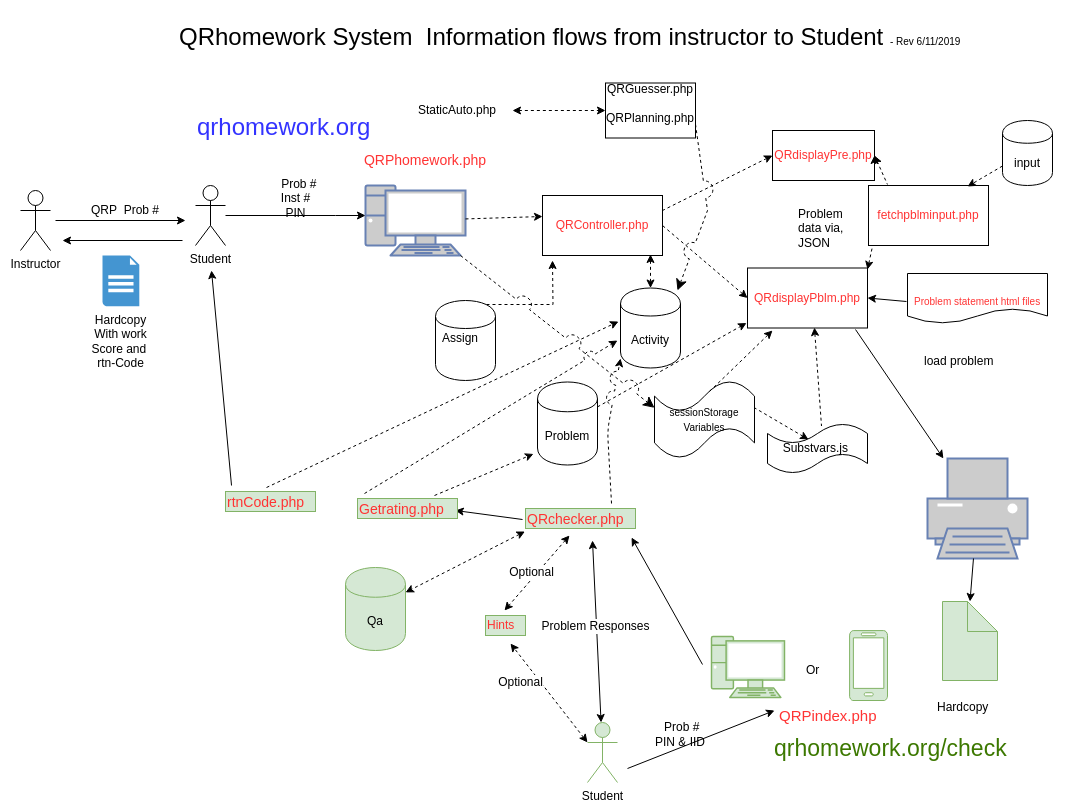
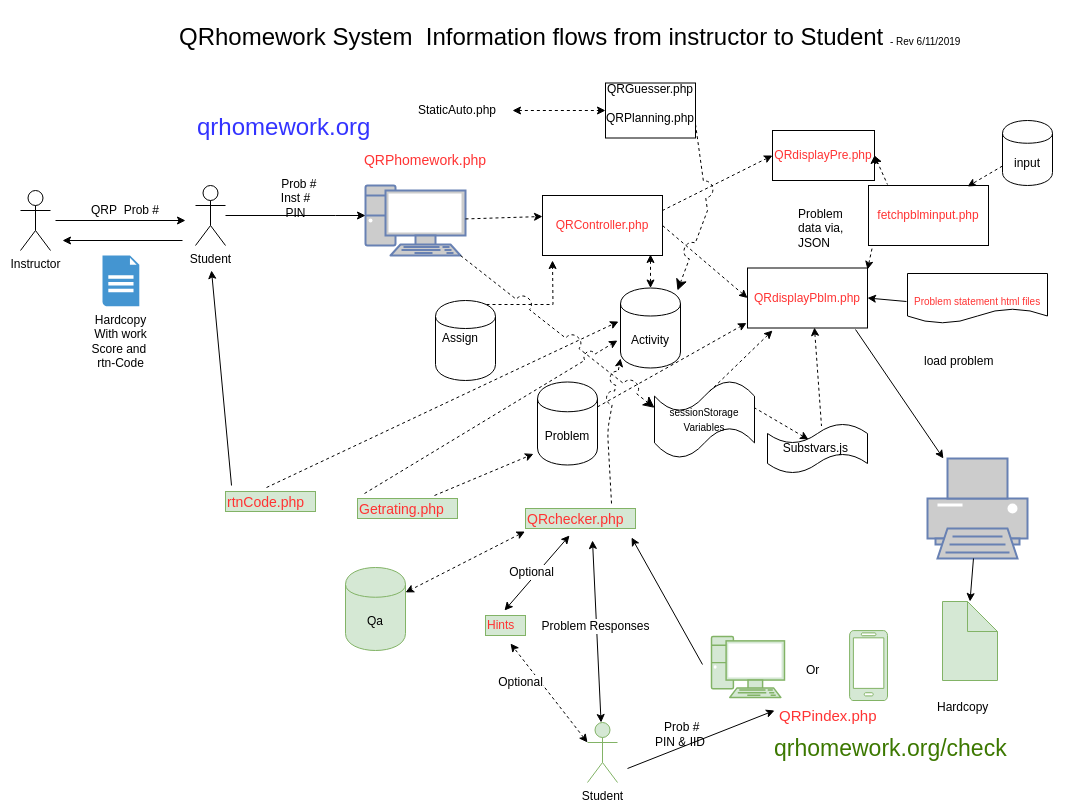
(493, 515) -> none
(521, 591) -> (521, 591)
